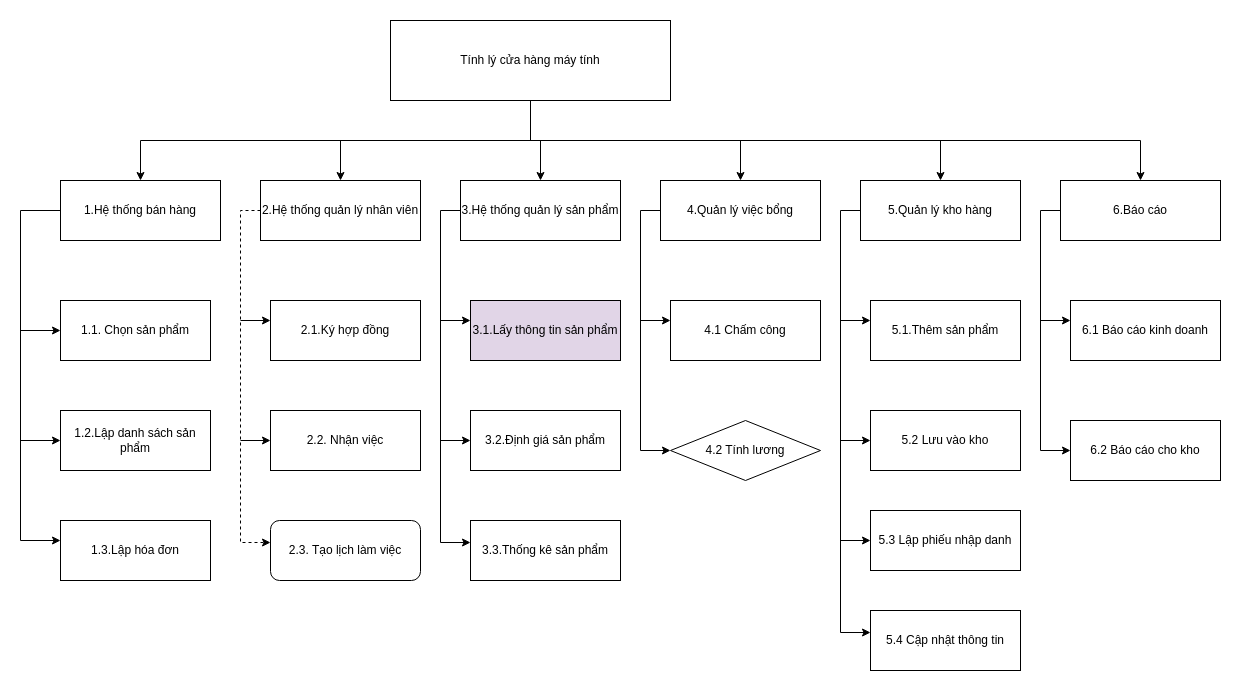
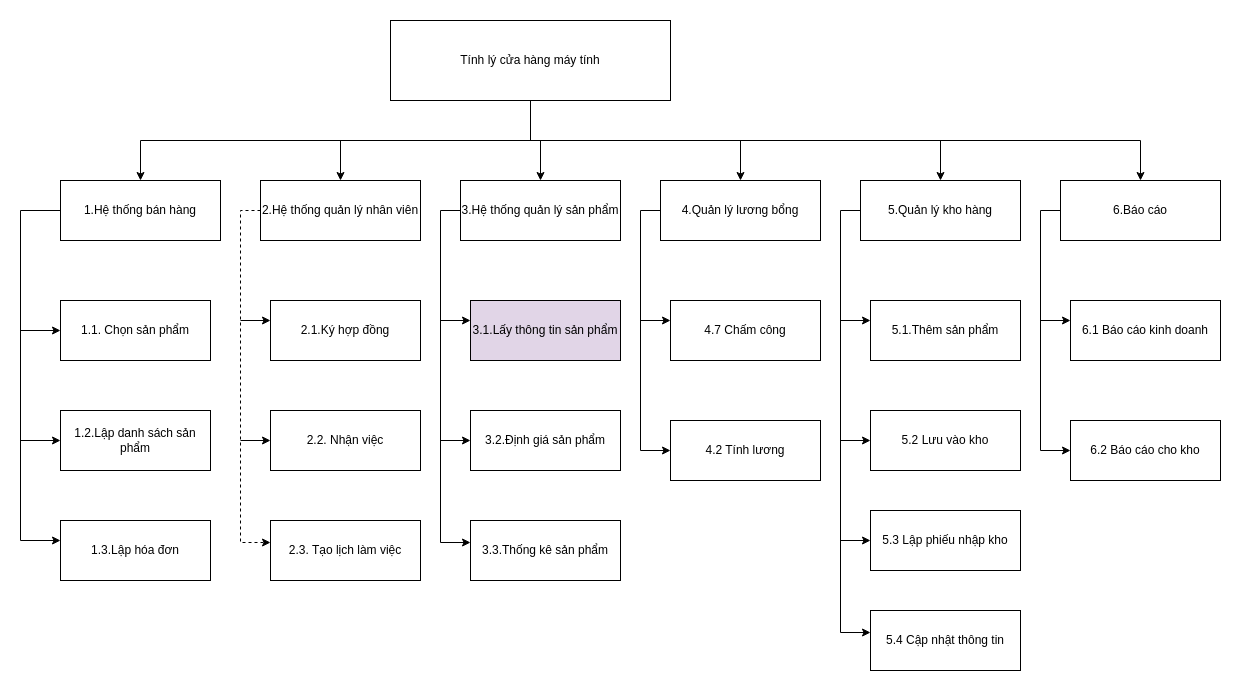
(741, 211) -> (741, 211)
(746, 331) -> (746, 331)
(746, 451) -> (746, 451)
(946, 541) -> (946, 541)
(346, 551) -> (346, 551)
